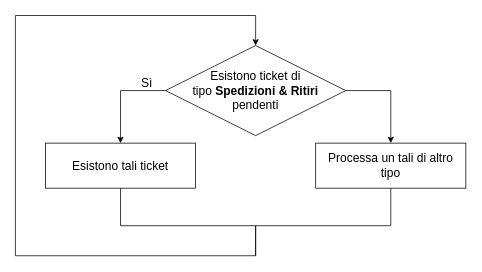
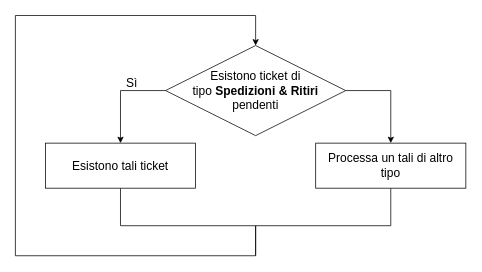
(147, 83) -> (132, 83)
